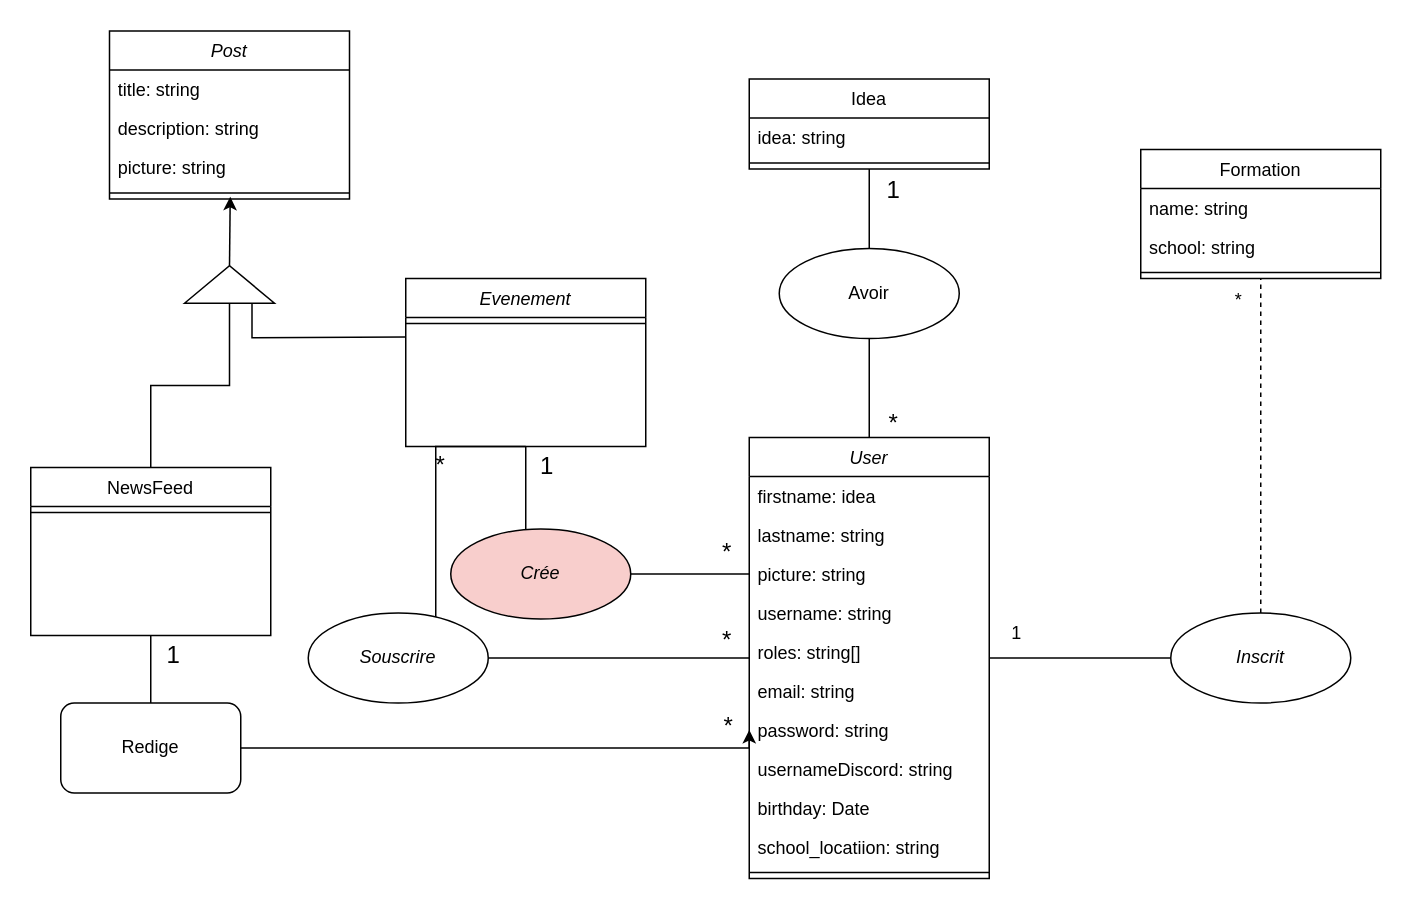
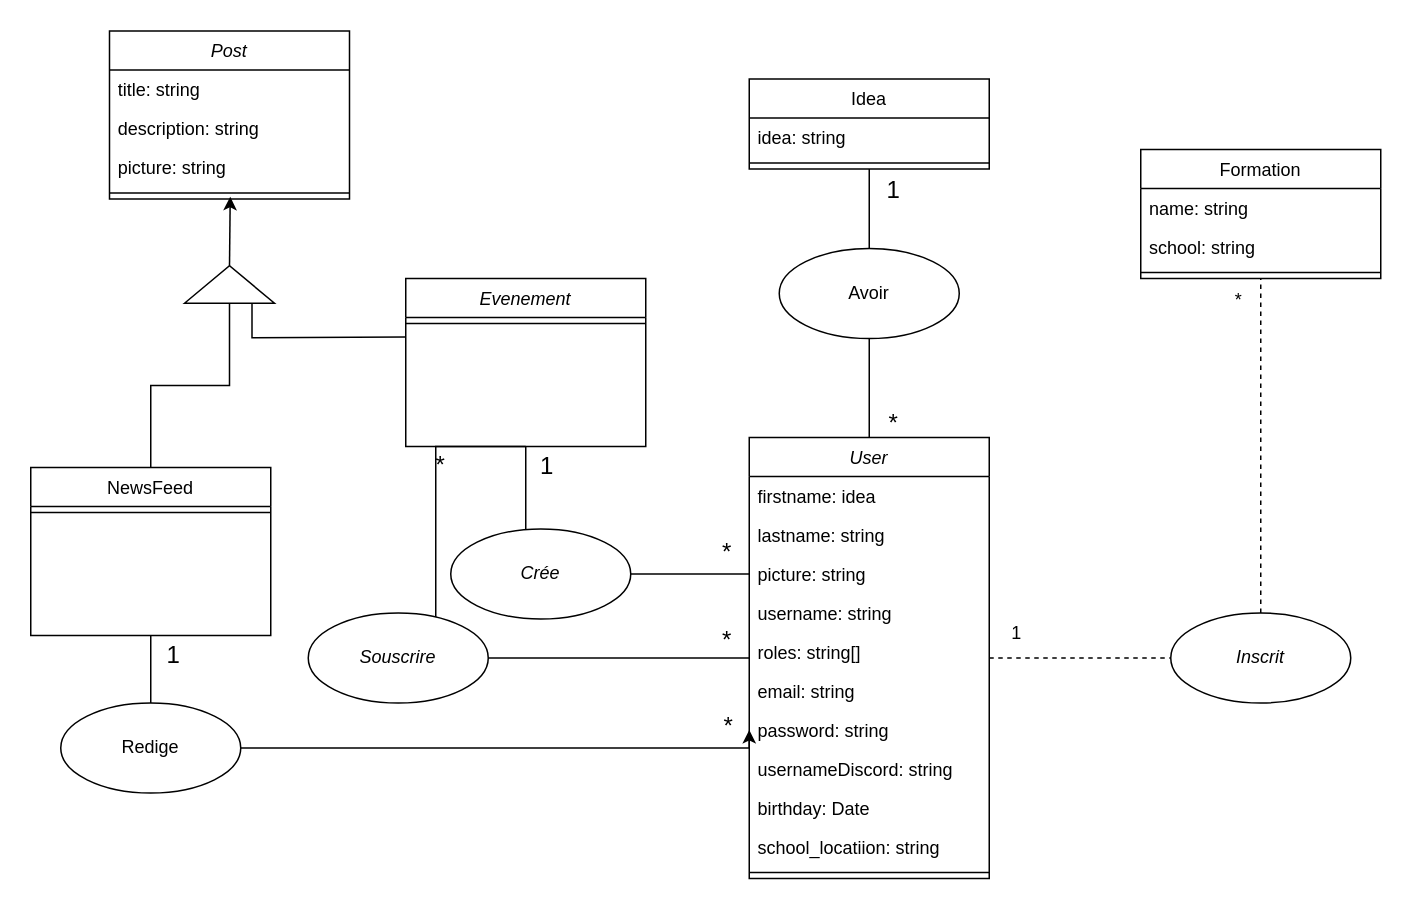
(541, 574) -> (541, 574)
(1079, 658) -> (1079, 658)
(151, 748) -> (151, 748)
